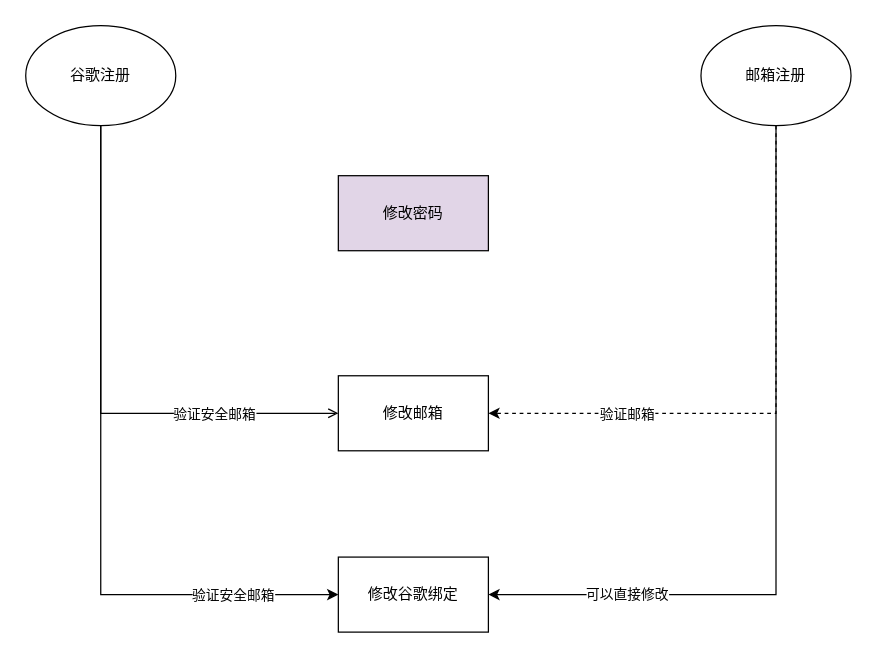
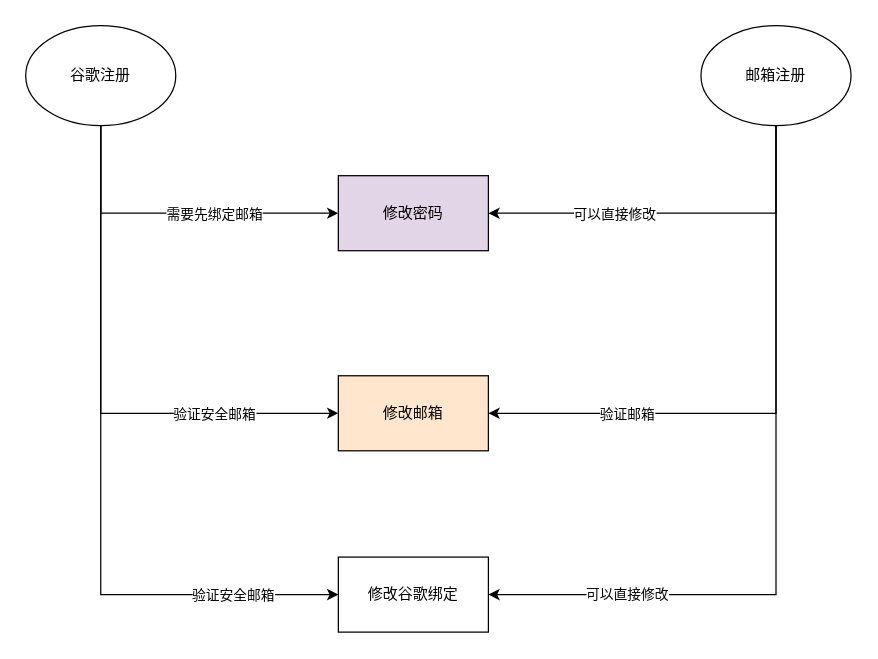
none -> (216, 213)
none -> (634, 213)
(331, 413) -> (328, 413)
(413, 413) -> (413, 413)
(715, 413) -> (715, 413)
